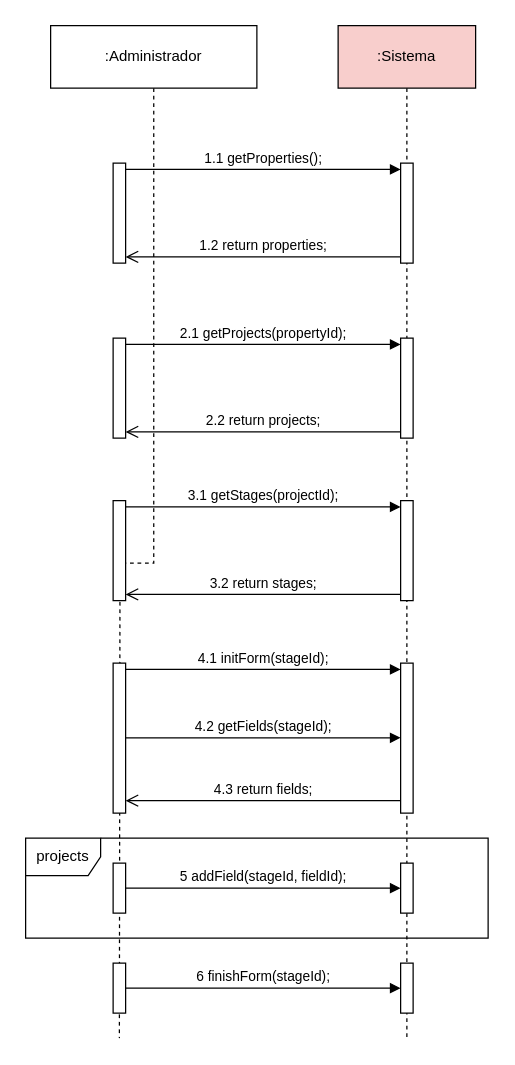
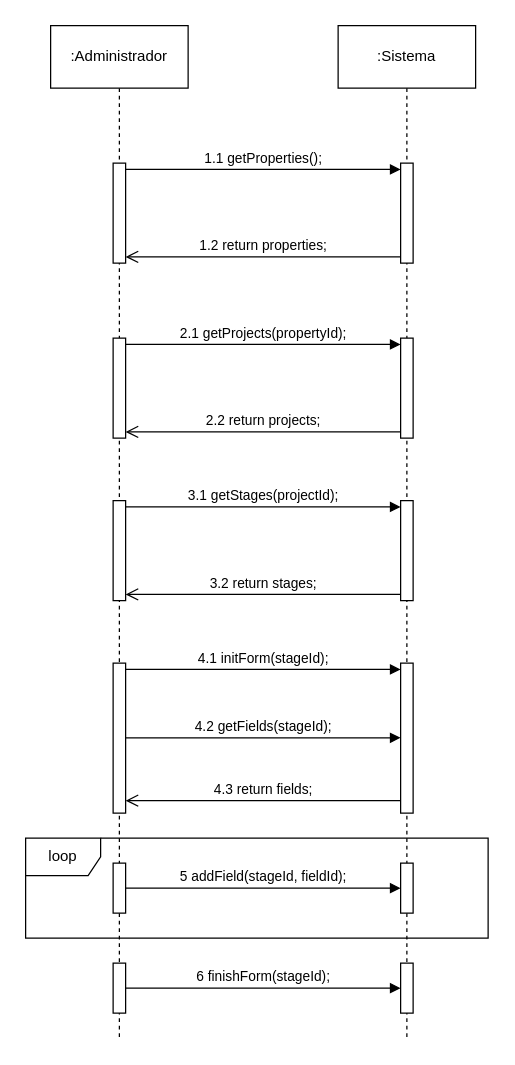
(154, 57) -> (119, 57)
(407, 57) -> (407, 57)
(63, 857) -> (63, 857)
